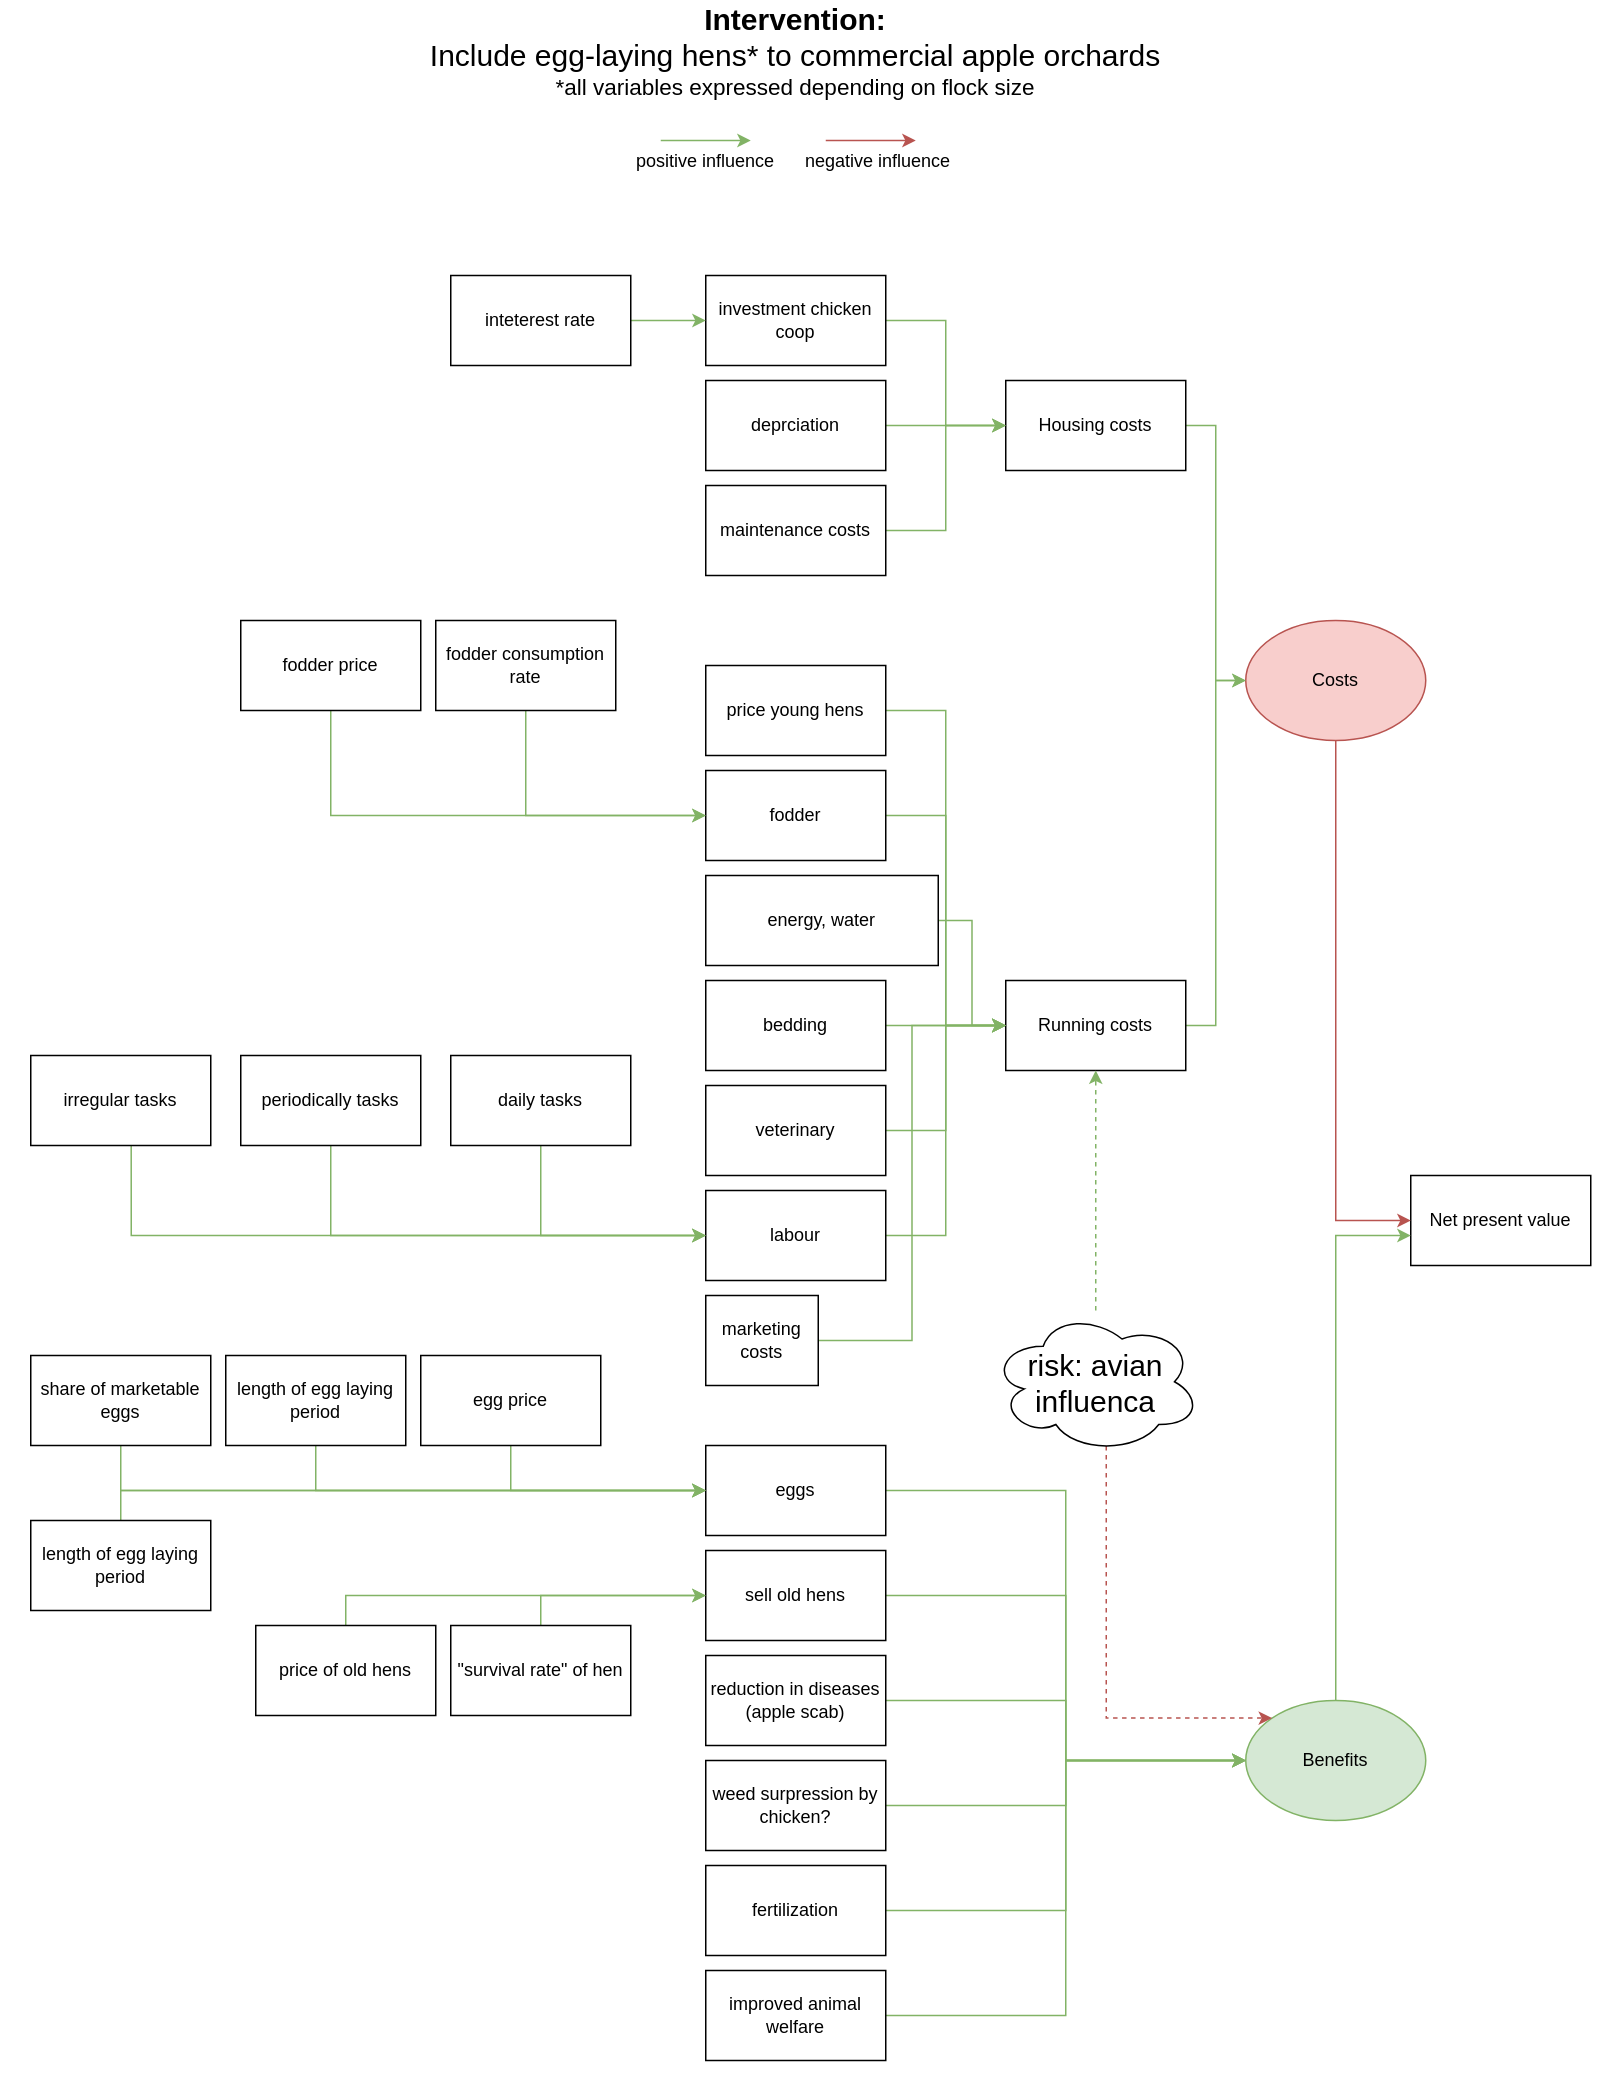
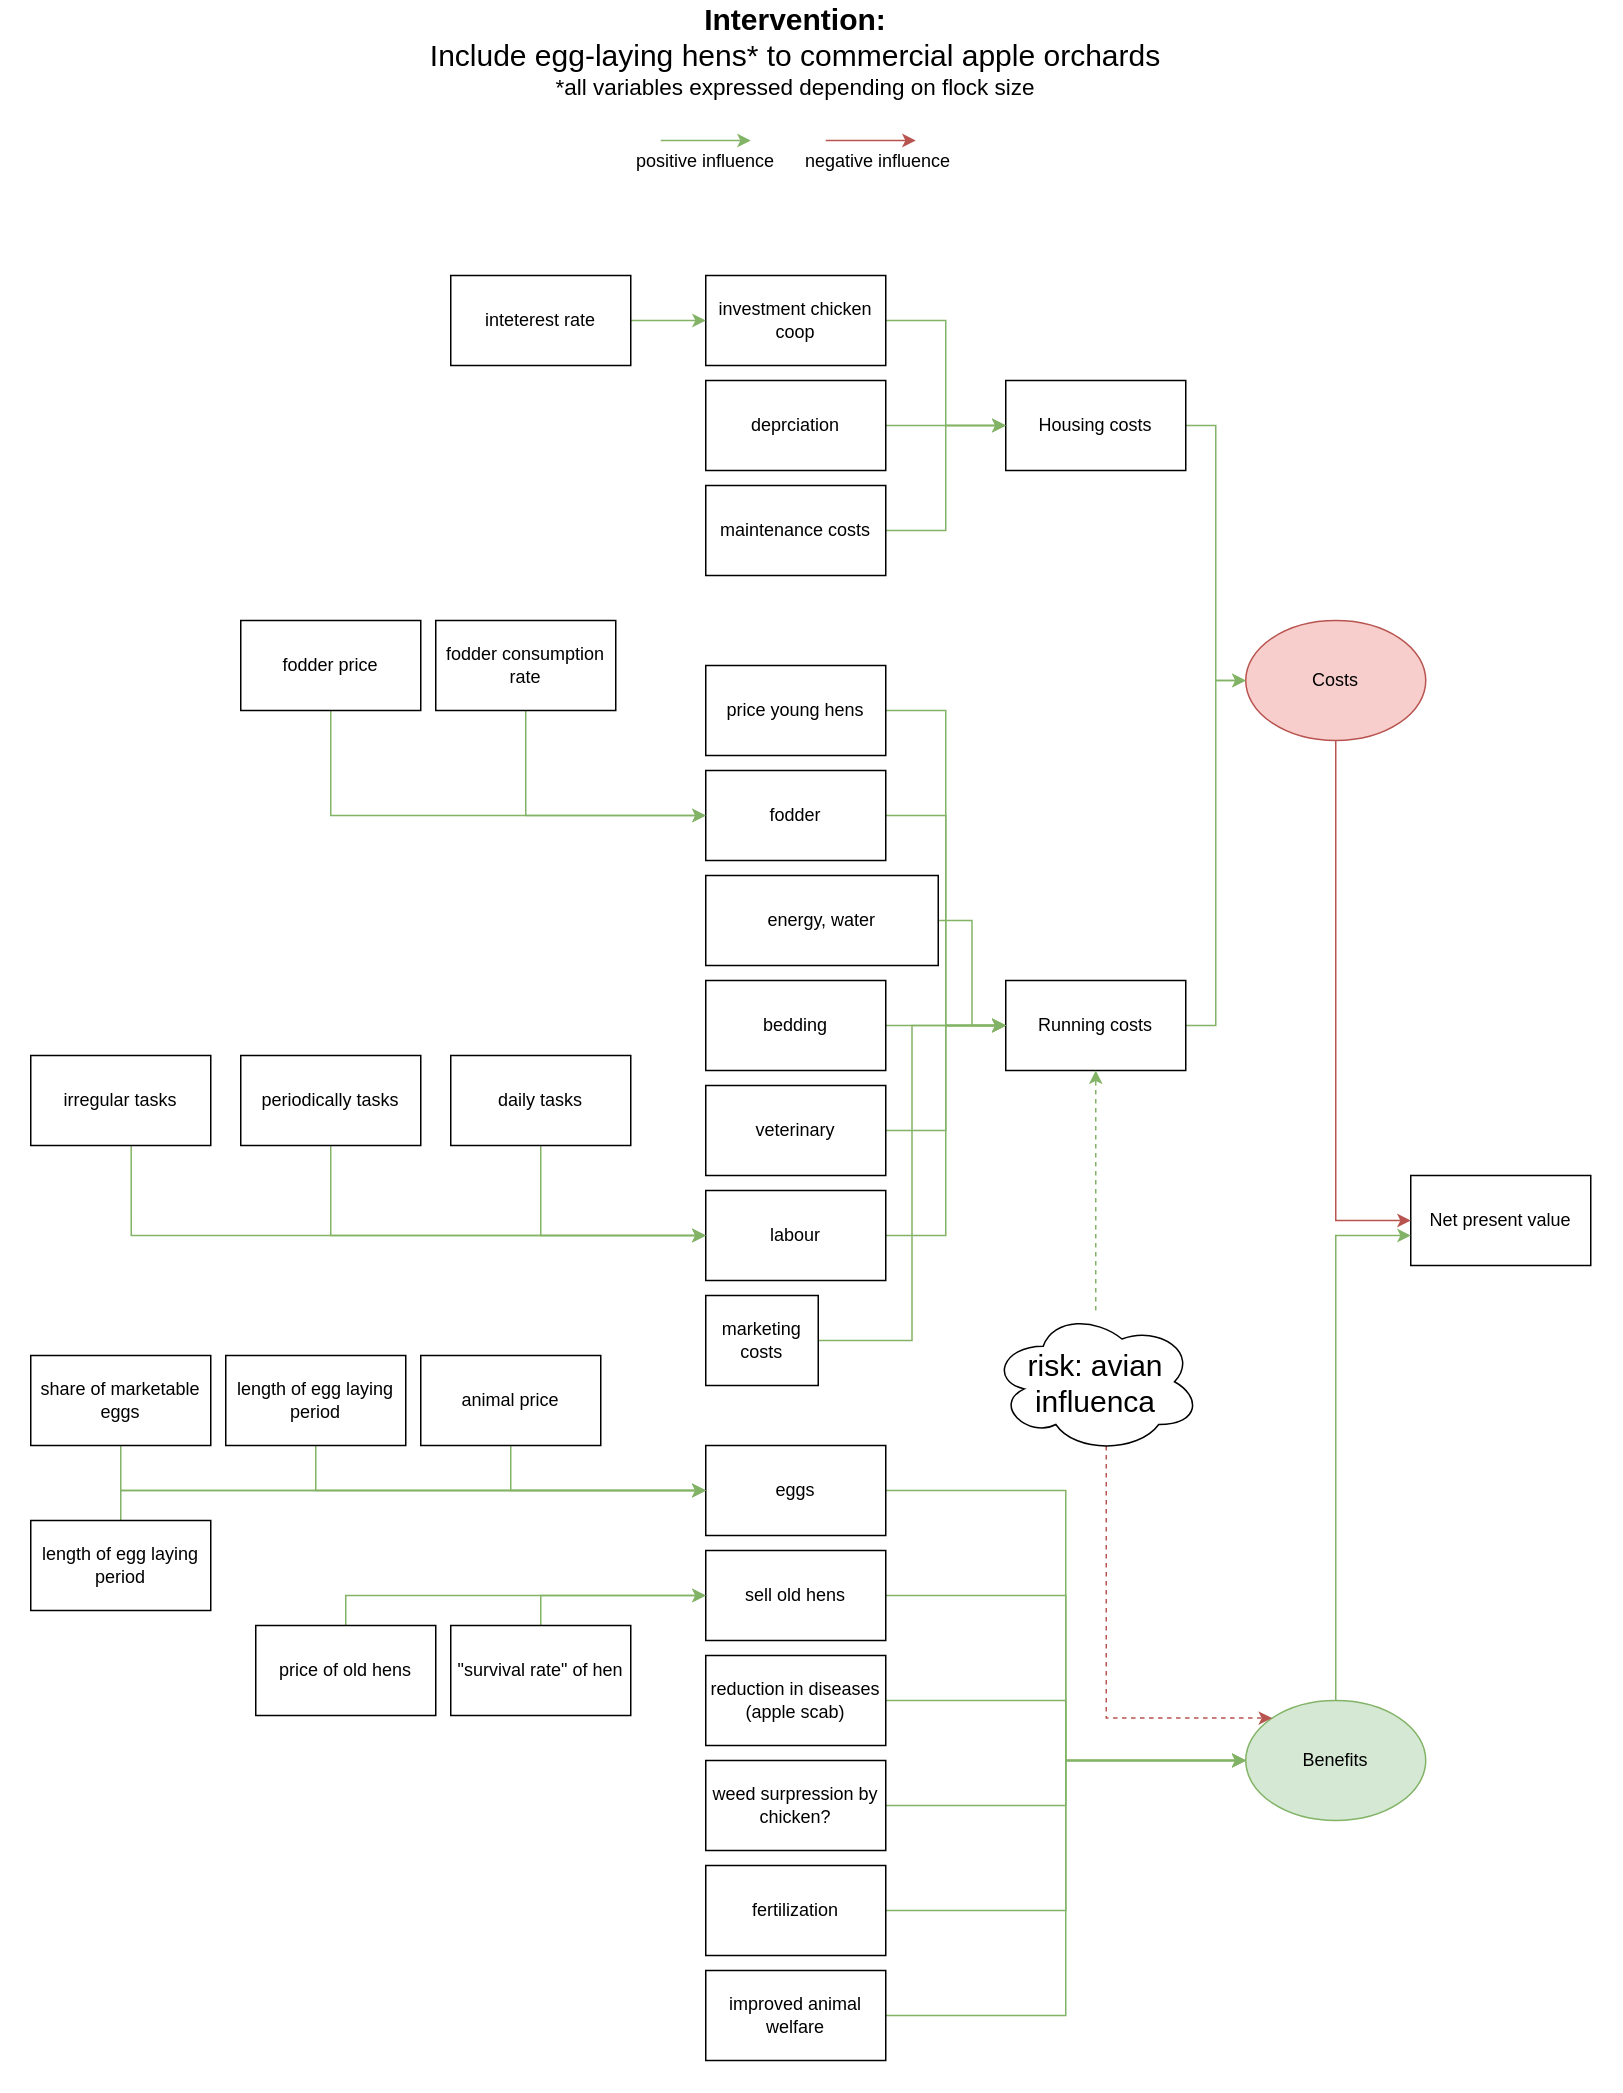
(511, 1400) -> (511, 1400)
